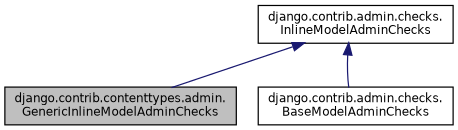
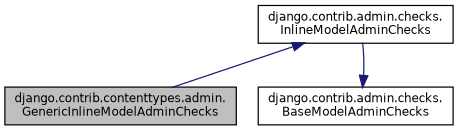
(348, 71) -> (364, 59)
